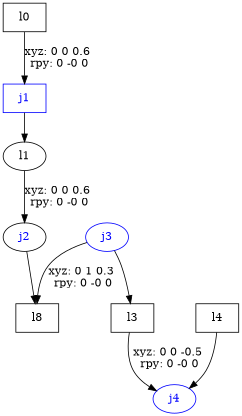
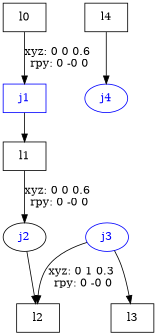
(25, 156) -> (25, 156)
(37, 318) -> (38, 318)
(130, 363) -> none
